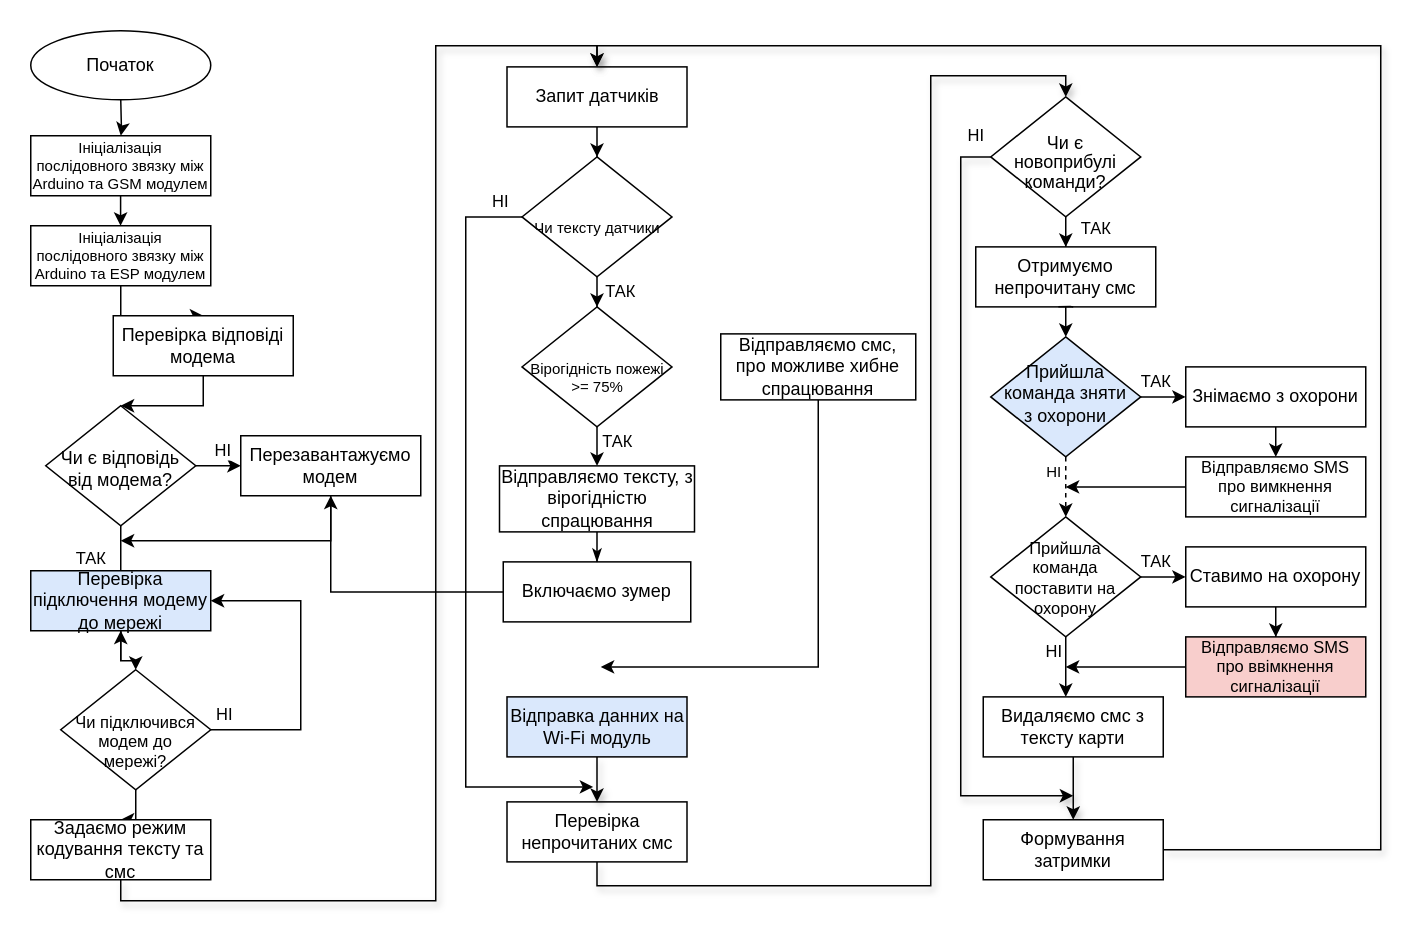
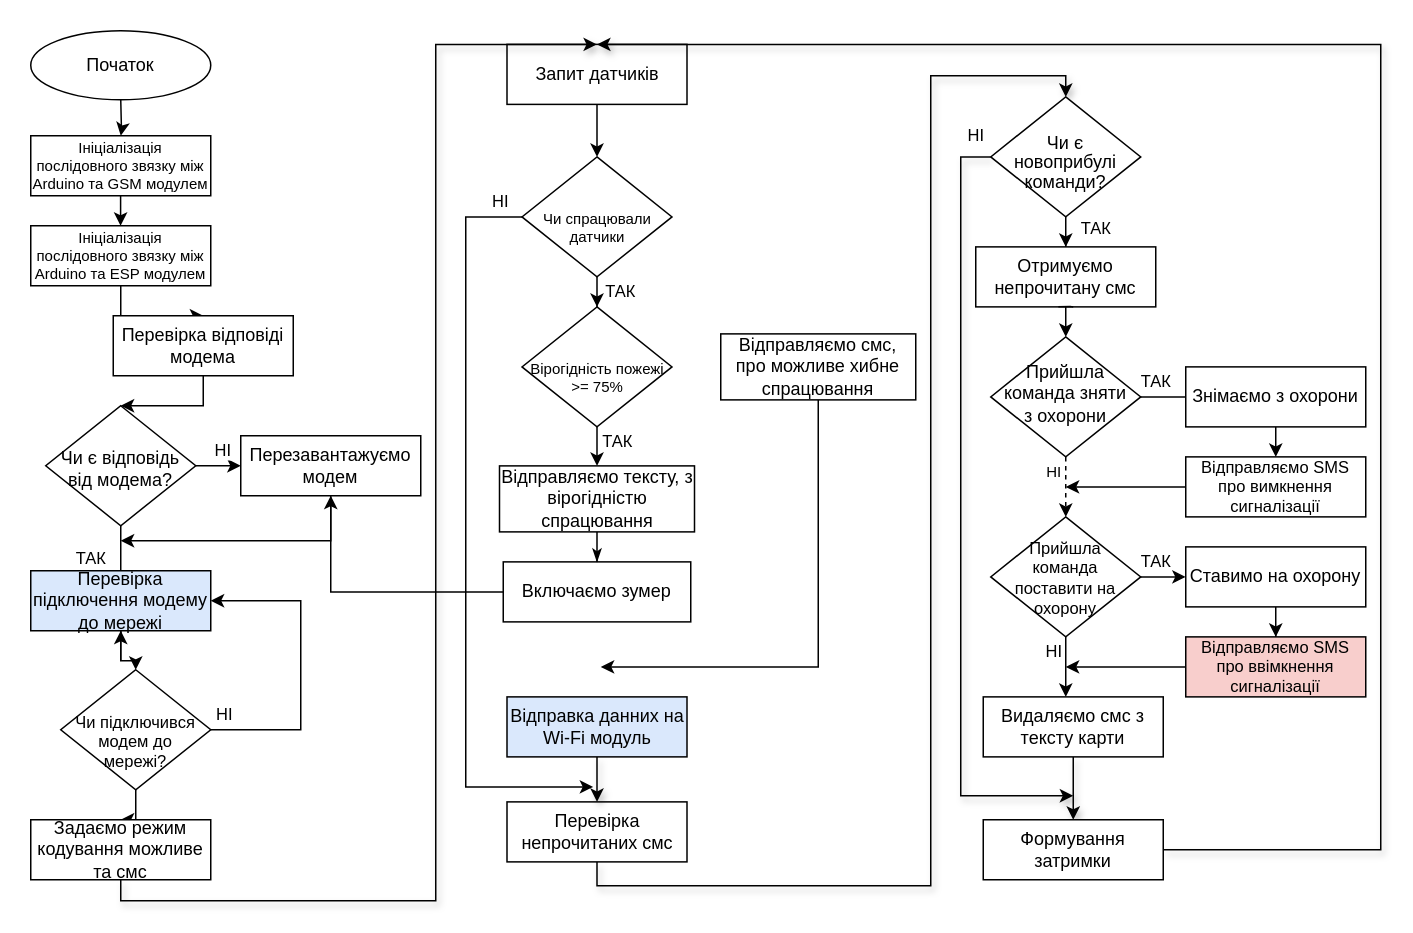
(597, 97) -> (597, 74)
(598, 227) -> (598, 227)
(1066, 397) -> (1066, 397)
(1174, 397) -> (1178, 397)
(121, 850) -> (121, 850)
